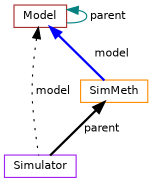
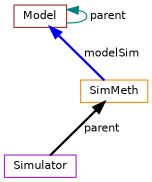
(110, 54) -> (110, 54)
(32, 97) -> none
